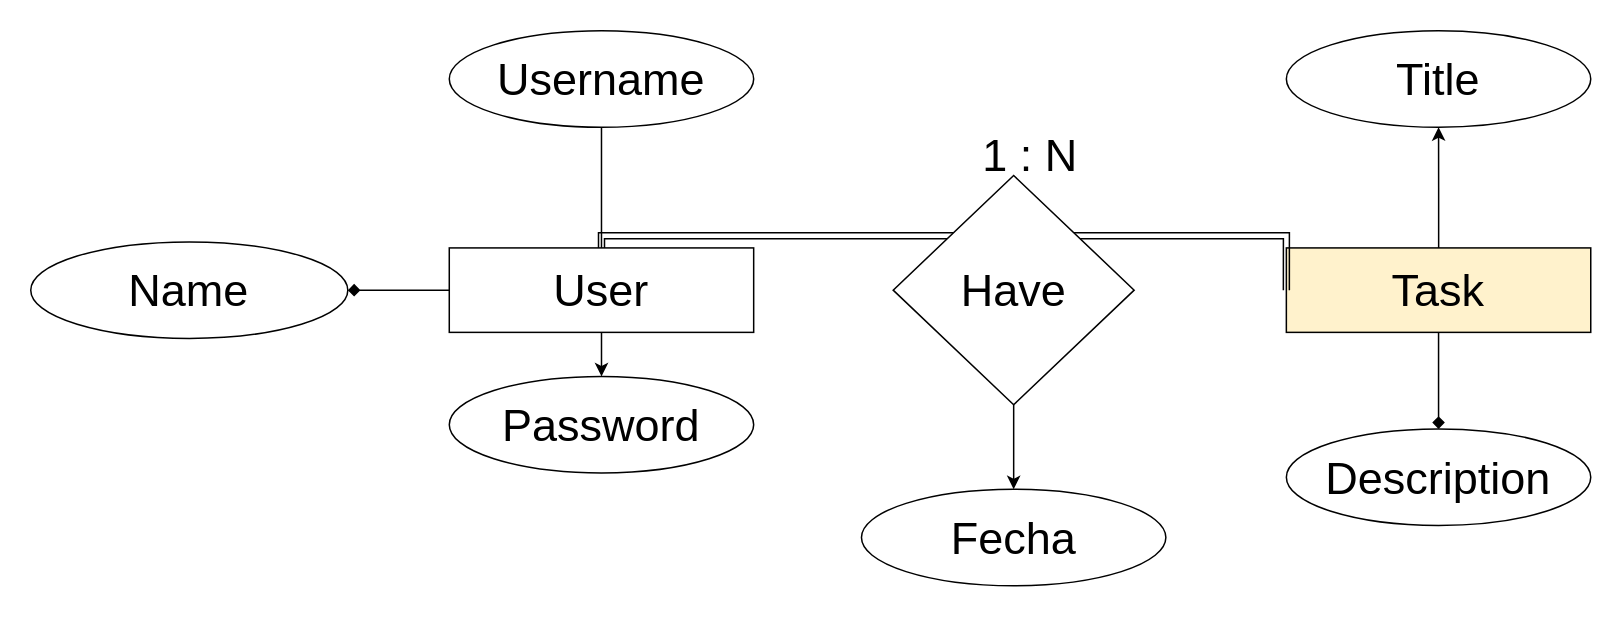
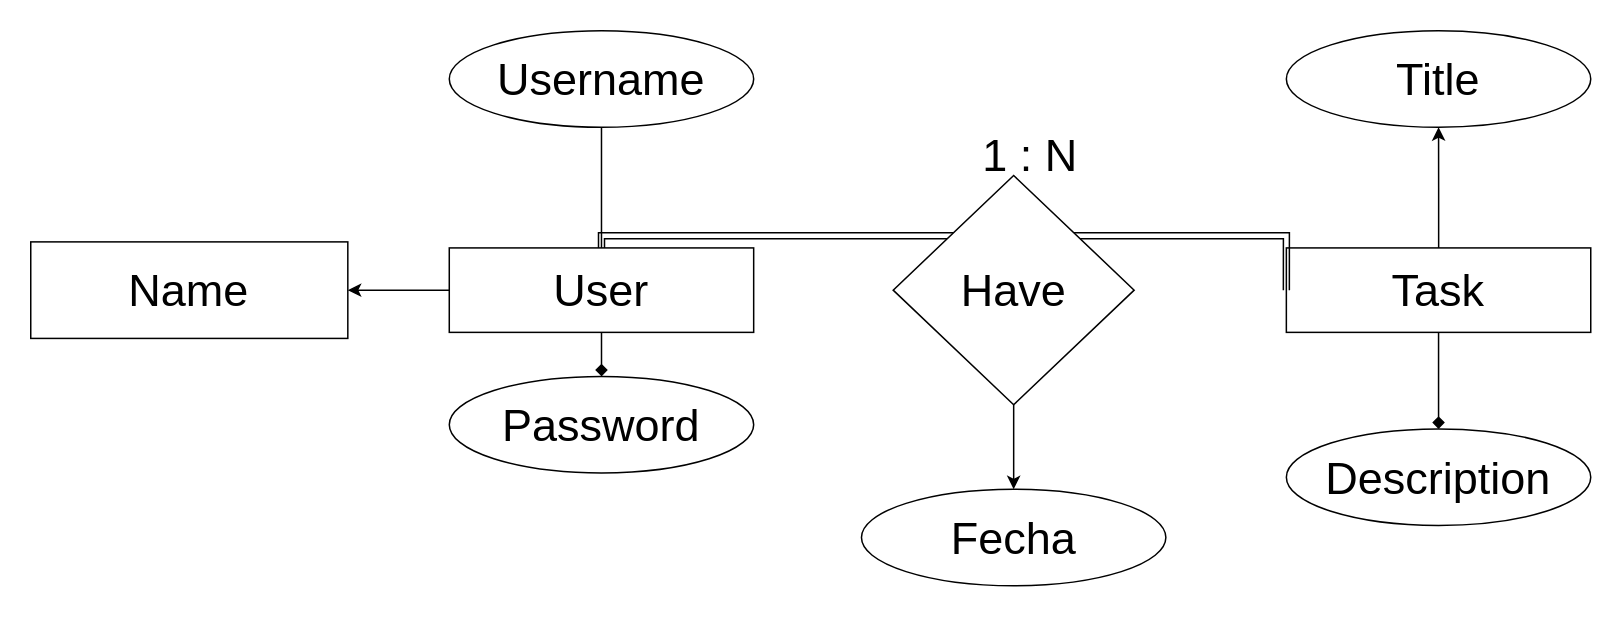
(189, 290) -> (189, 290)
(360, 290) -> (359, 290)
(1439, 290) -> (1439, 290)
(602, 365) -> (602, 364)
